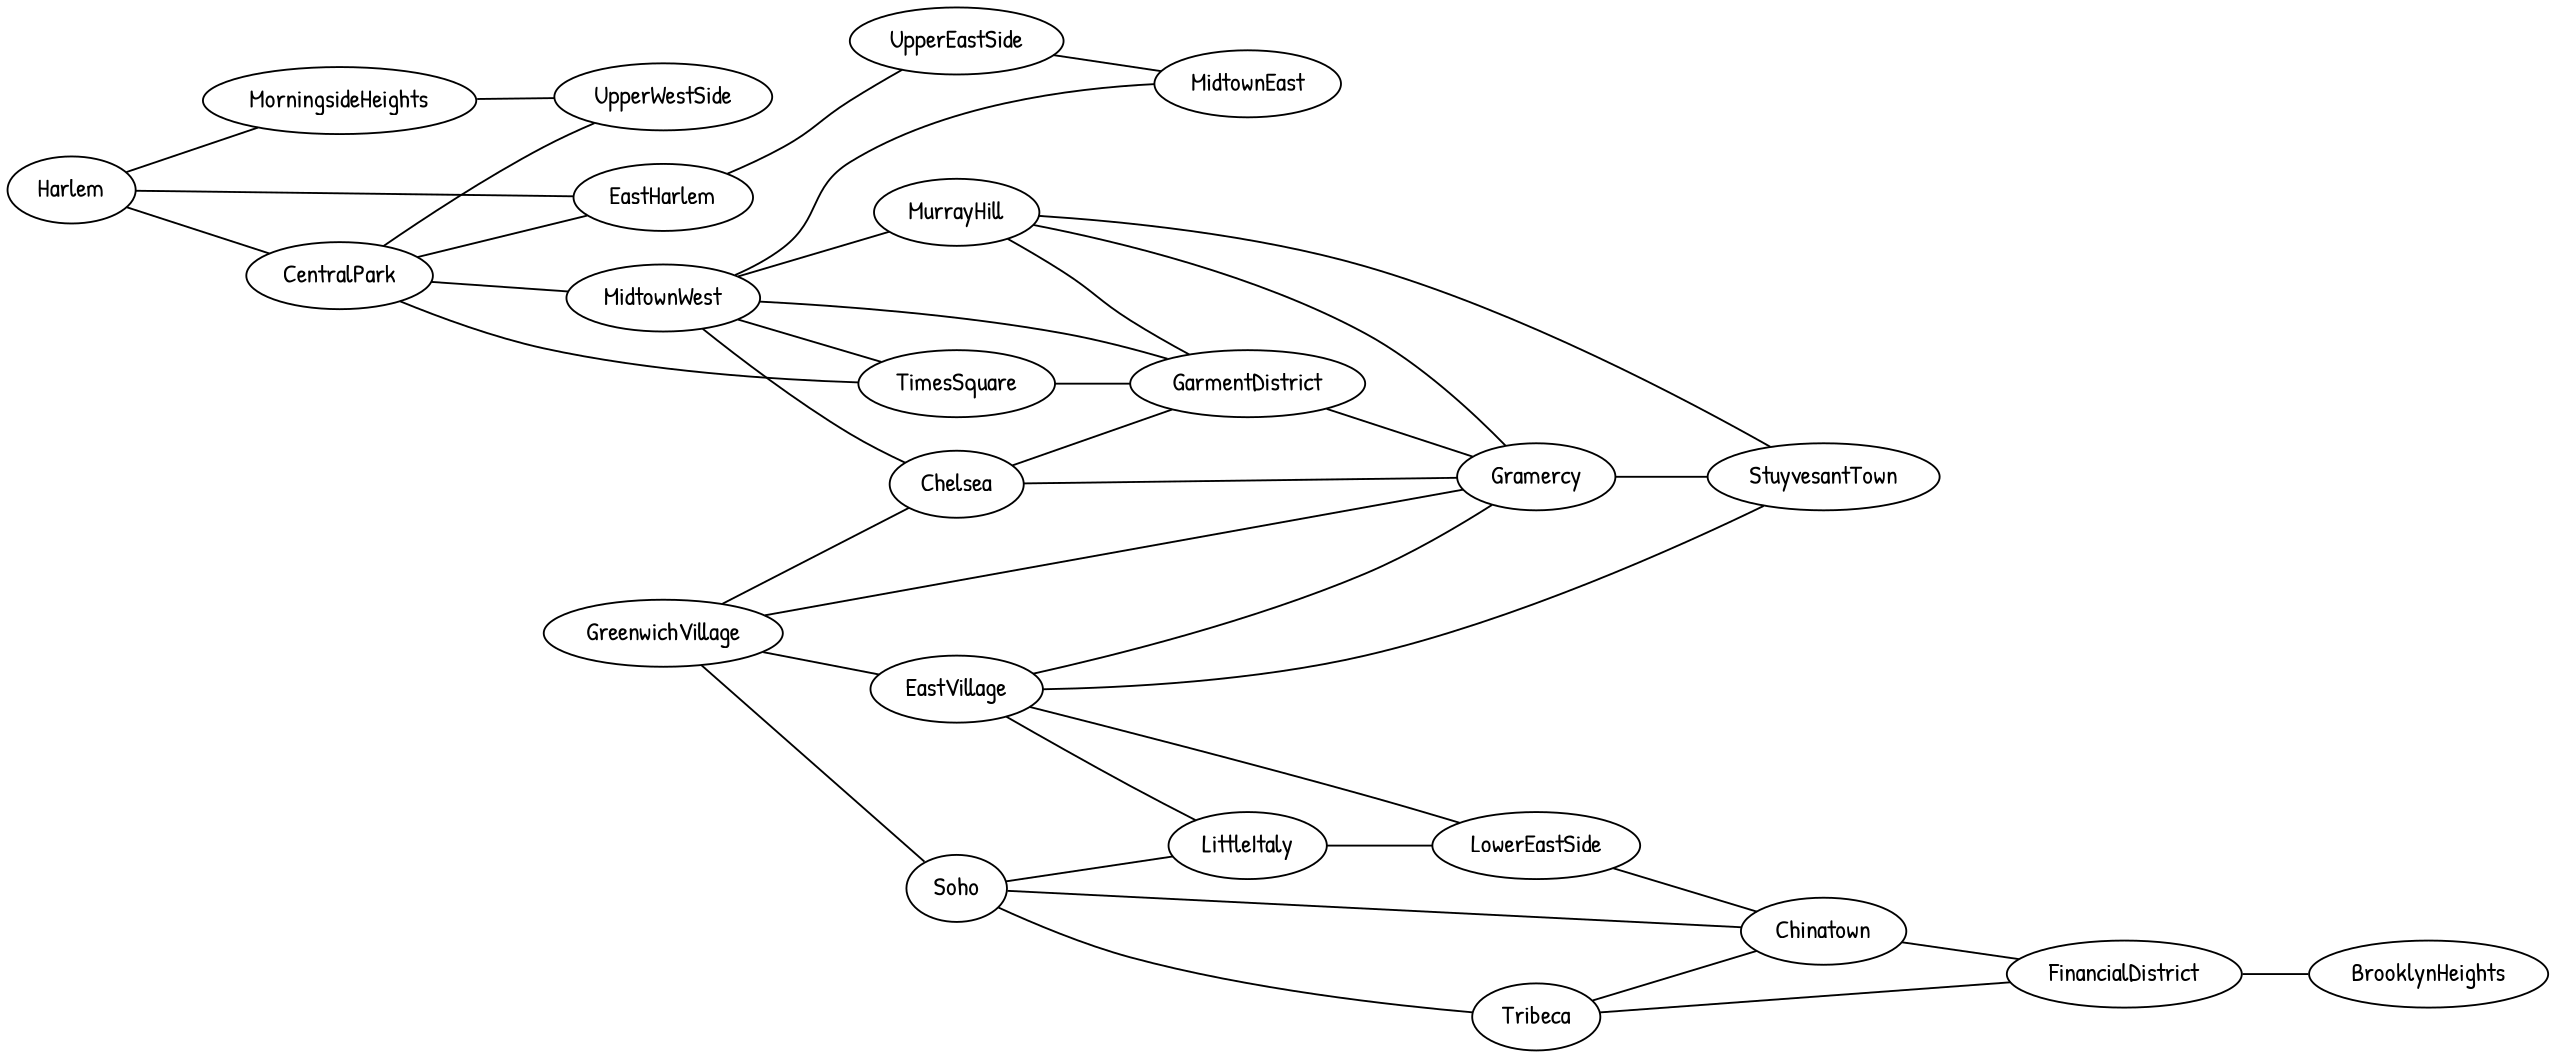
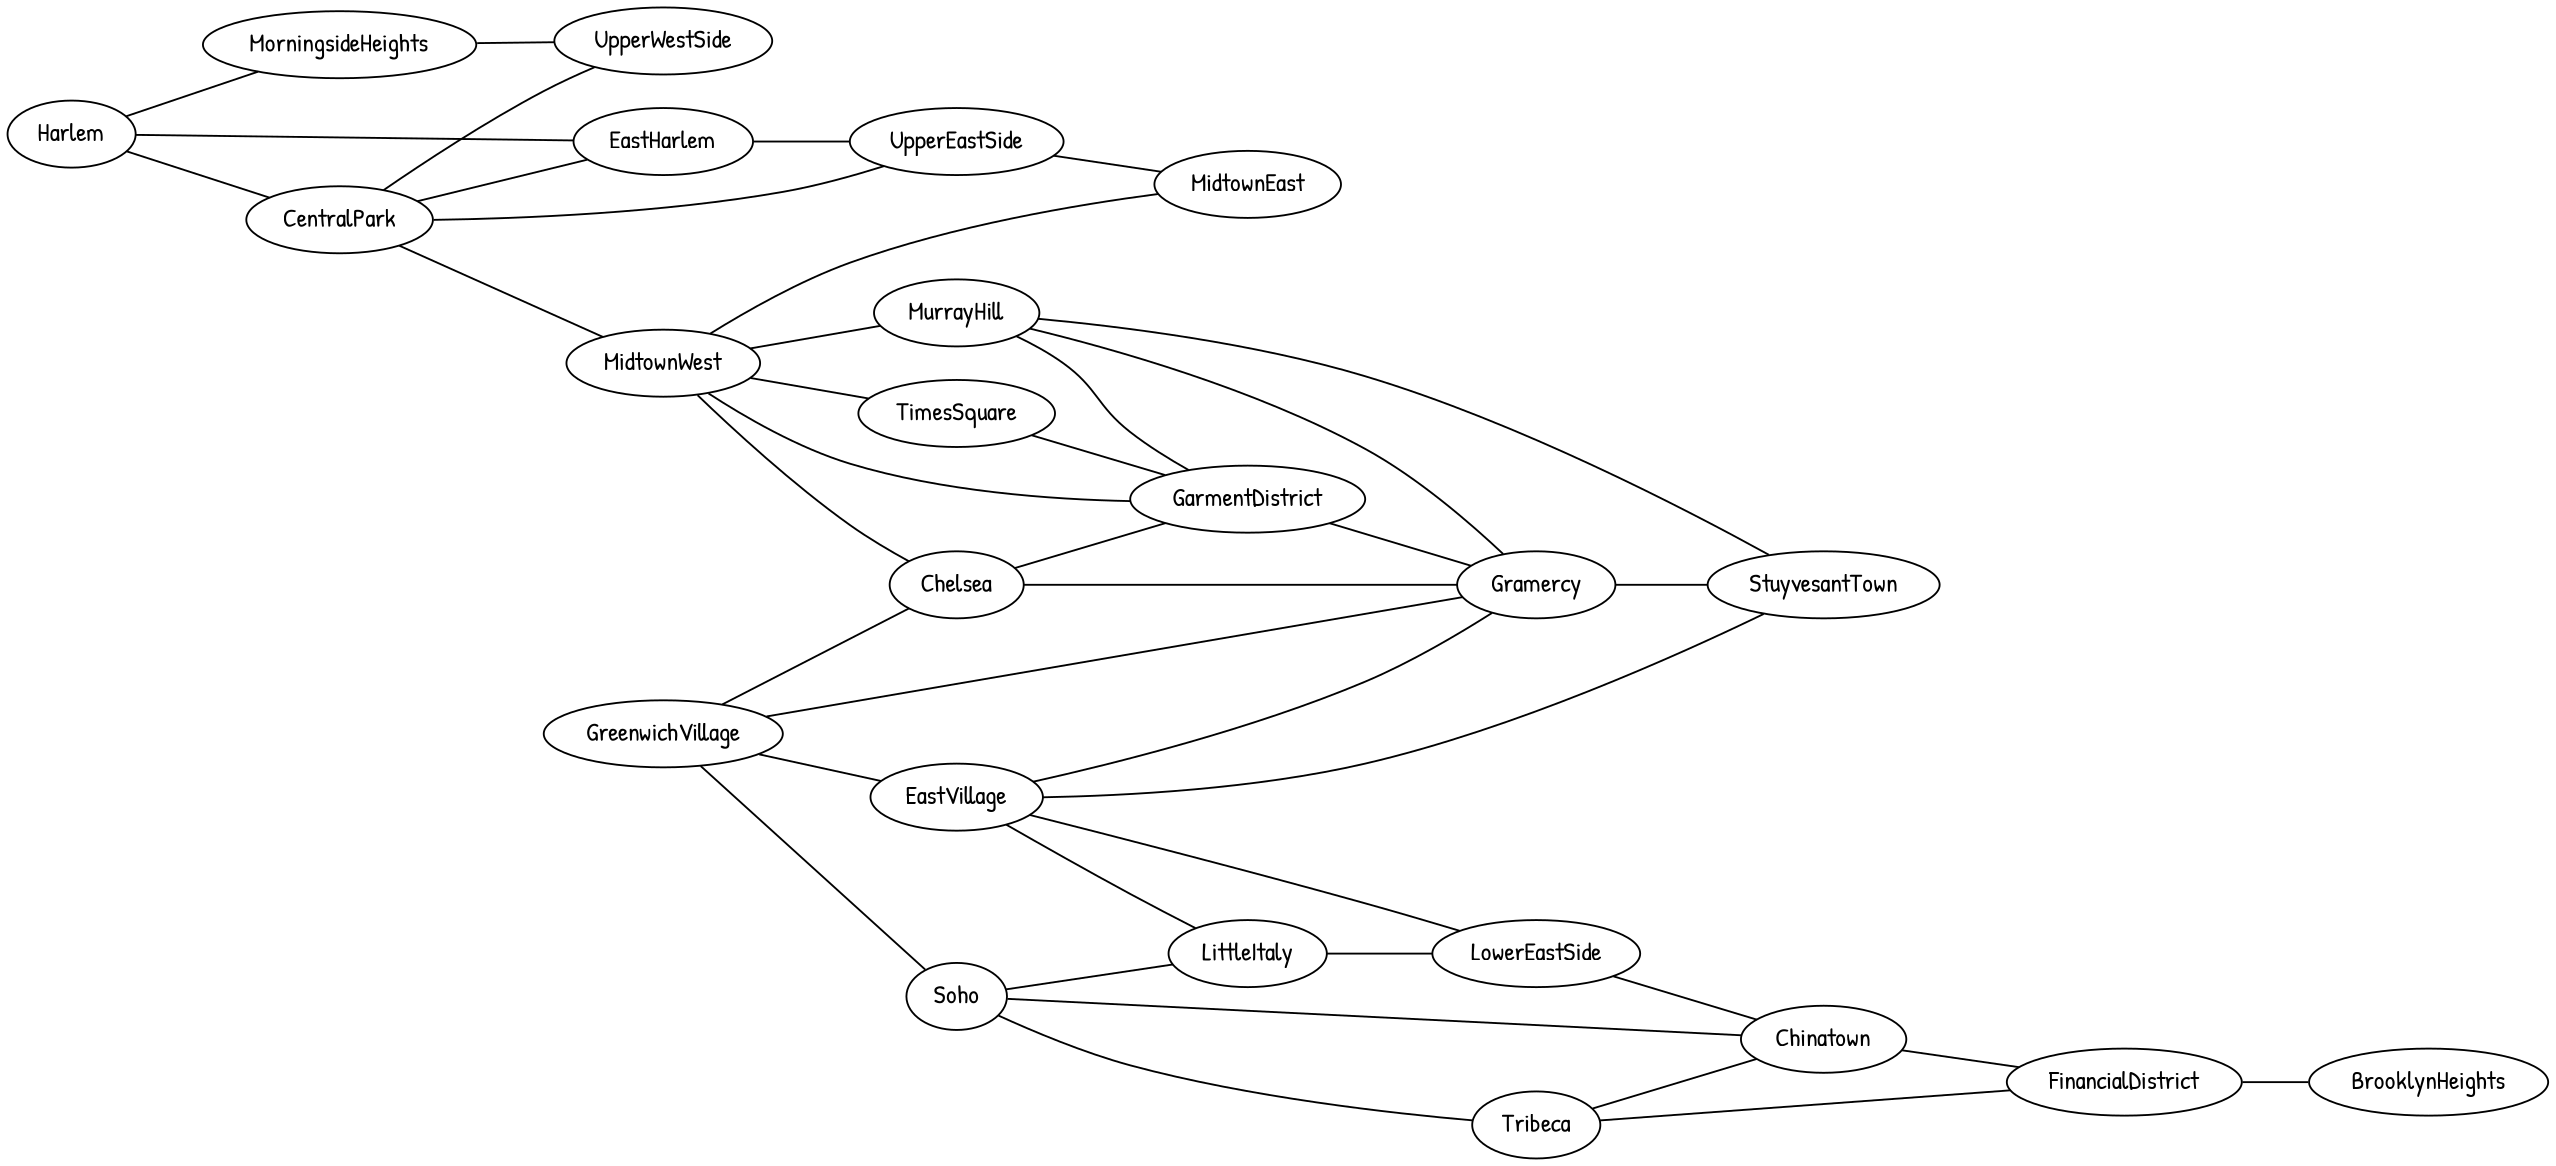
(625, 363) -> (661, 208)
